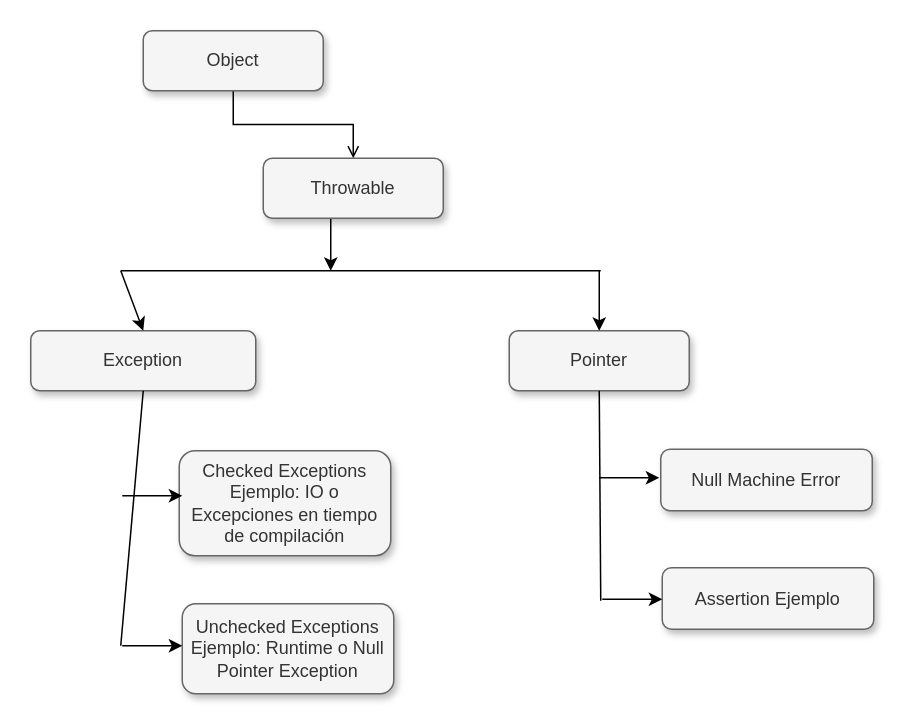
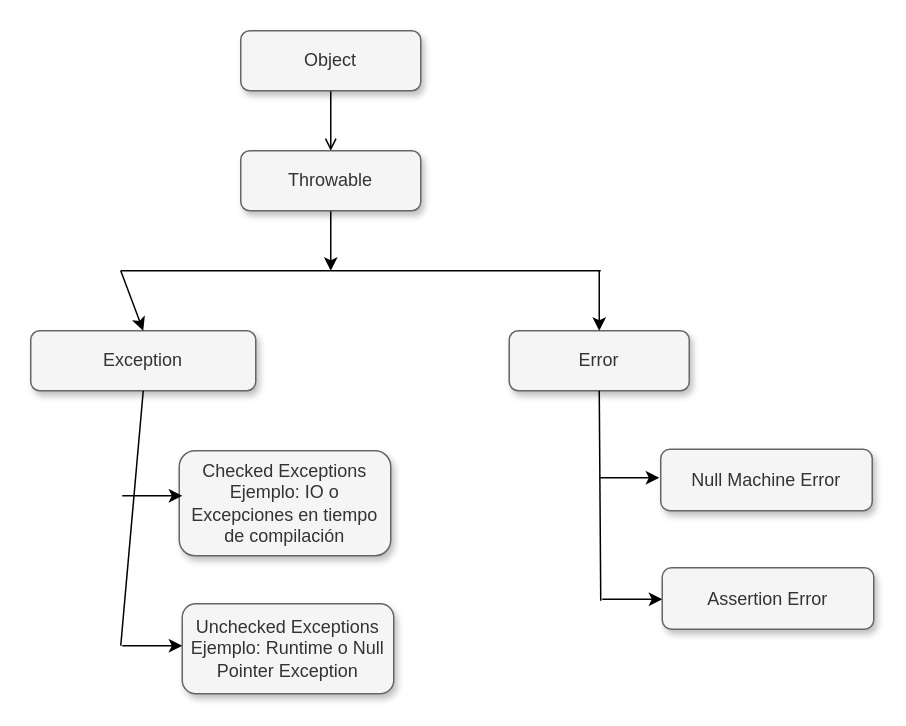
(233, 61) -> (331, 61)
(353, 188) -> (331, 181)
(599, 361) -> (599, 361)
(768, 599) -> (768, 599)
